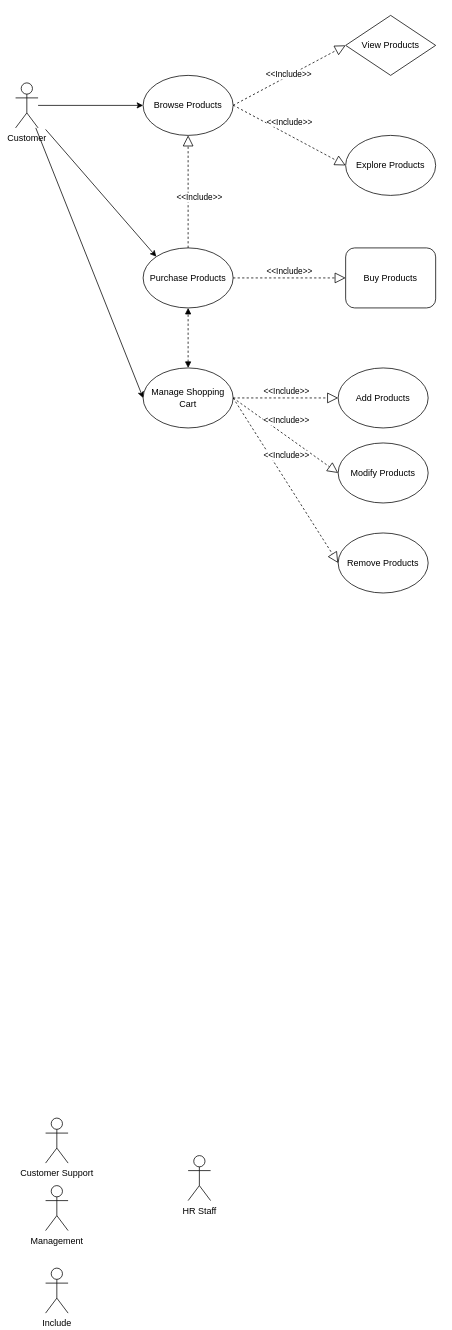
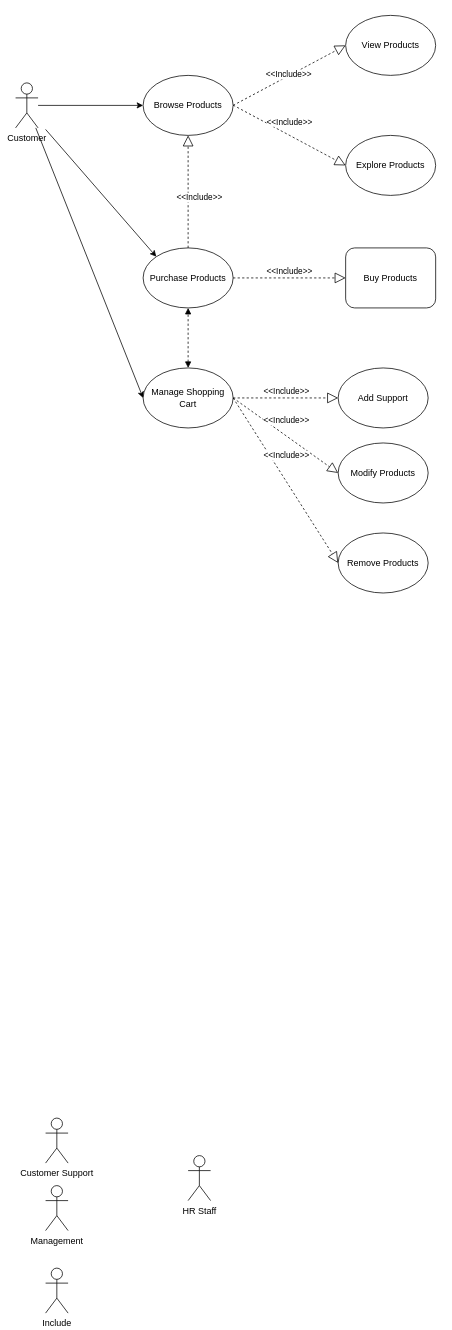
(390, 45) -> (390, 45)
(383, 398) -> (383, 398)
